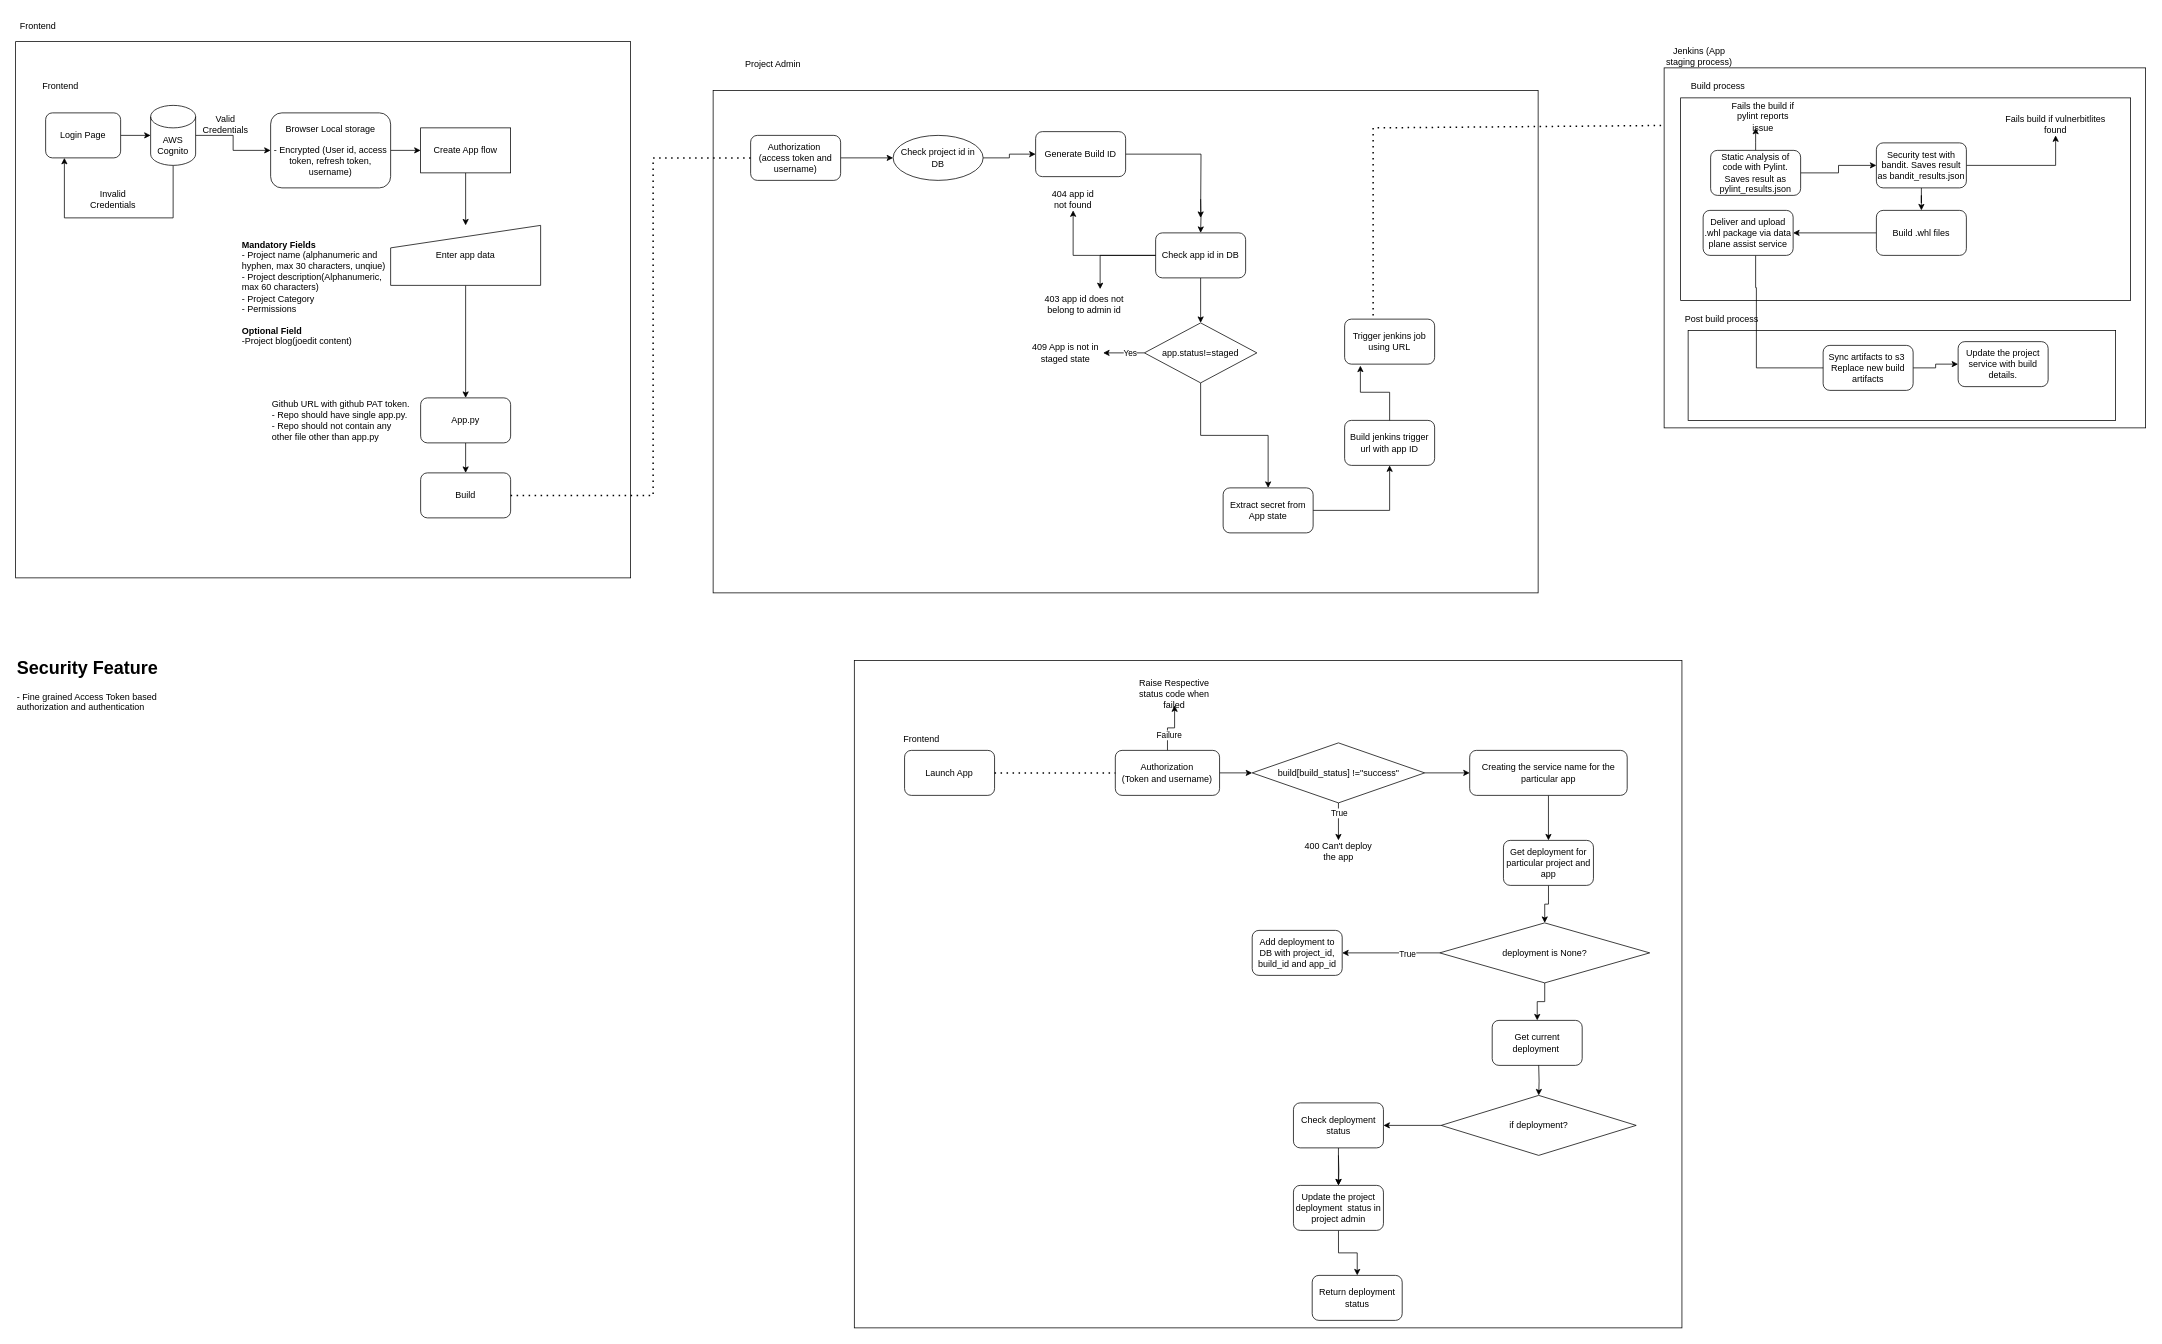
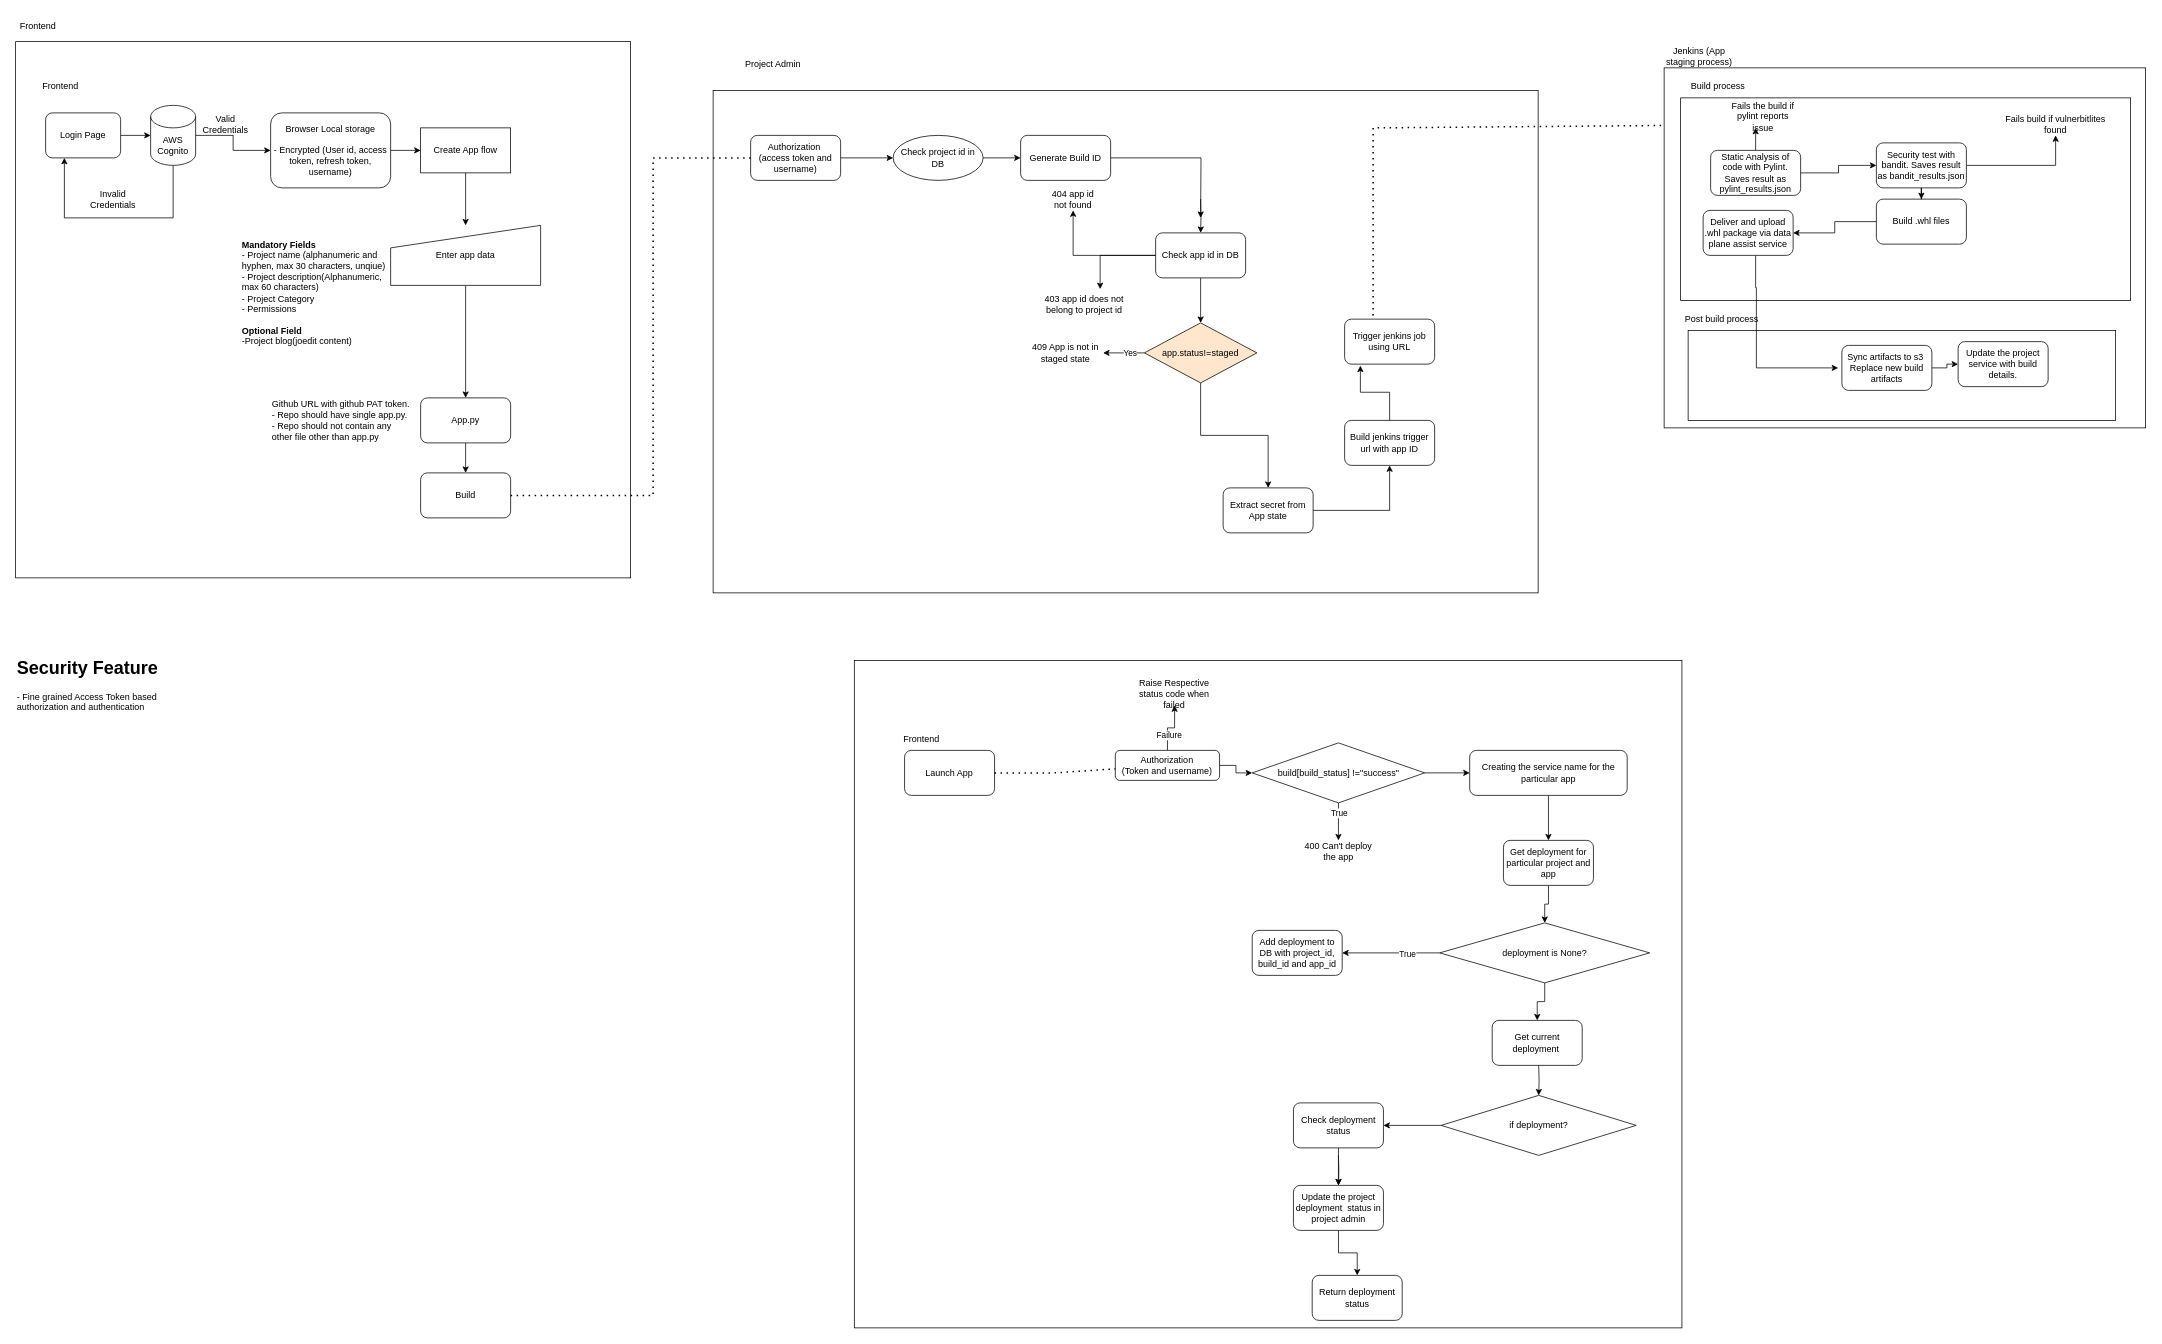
(1080, 154) -> (1065, 158)
(1921, 233) -> (1921, 222)
(1084, 304) -> (1084, 304)
(1200, 353) -> (1200, 353)
(1868, 368) -> (1887, 368)
(1167, 773) -> (1167, 765)
